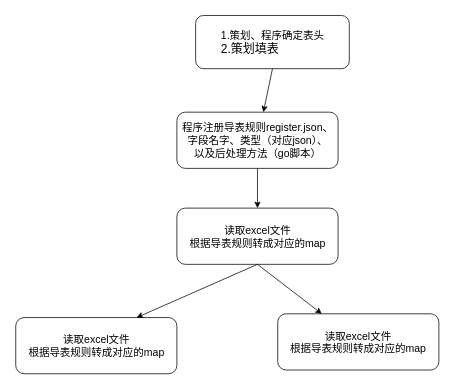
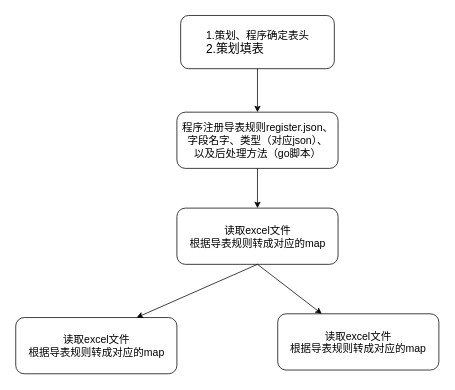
(273, 42) -> (258, 42)
